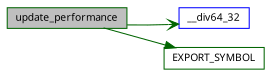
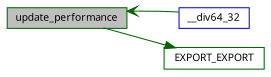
(148, 25) -> (158, 11)
(214, 58) -> (214, 58)
